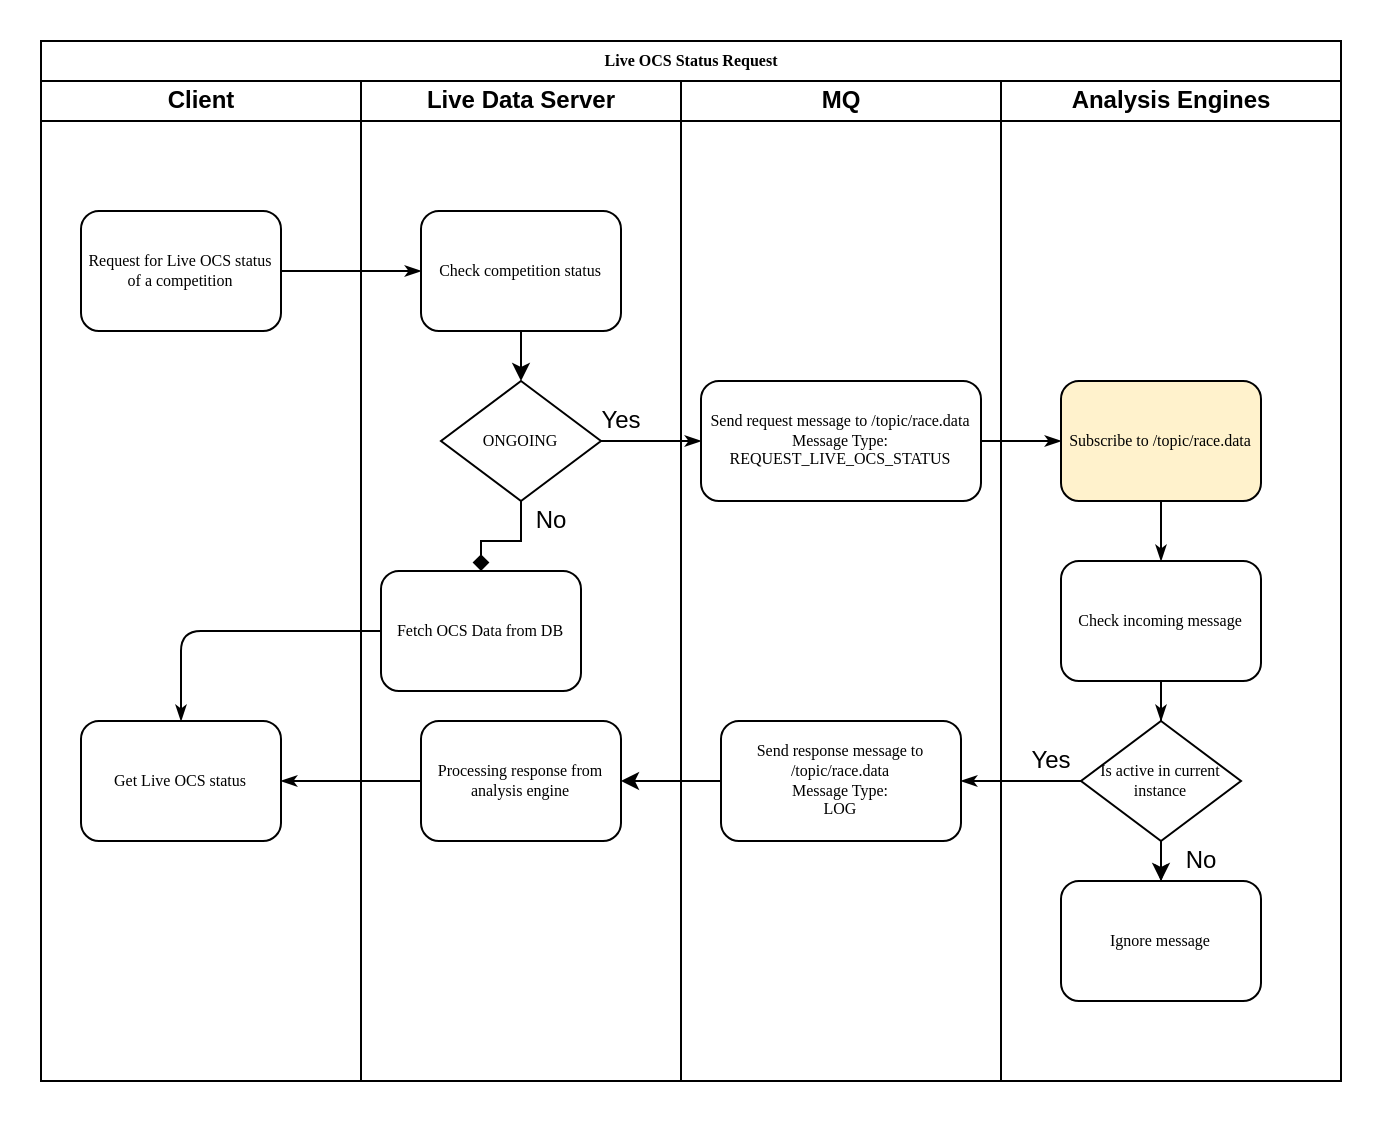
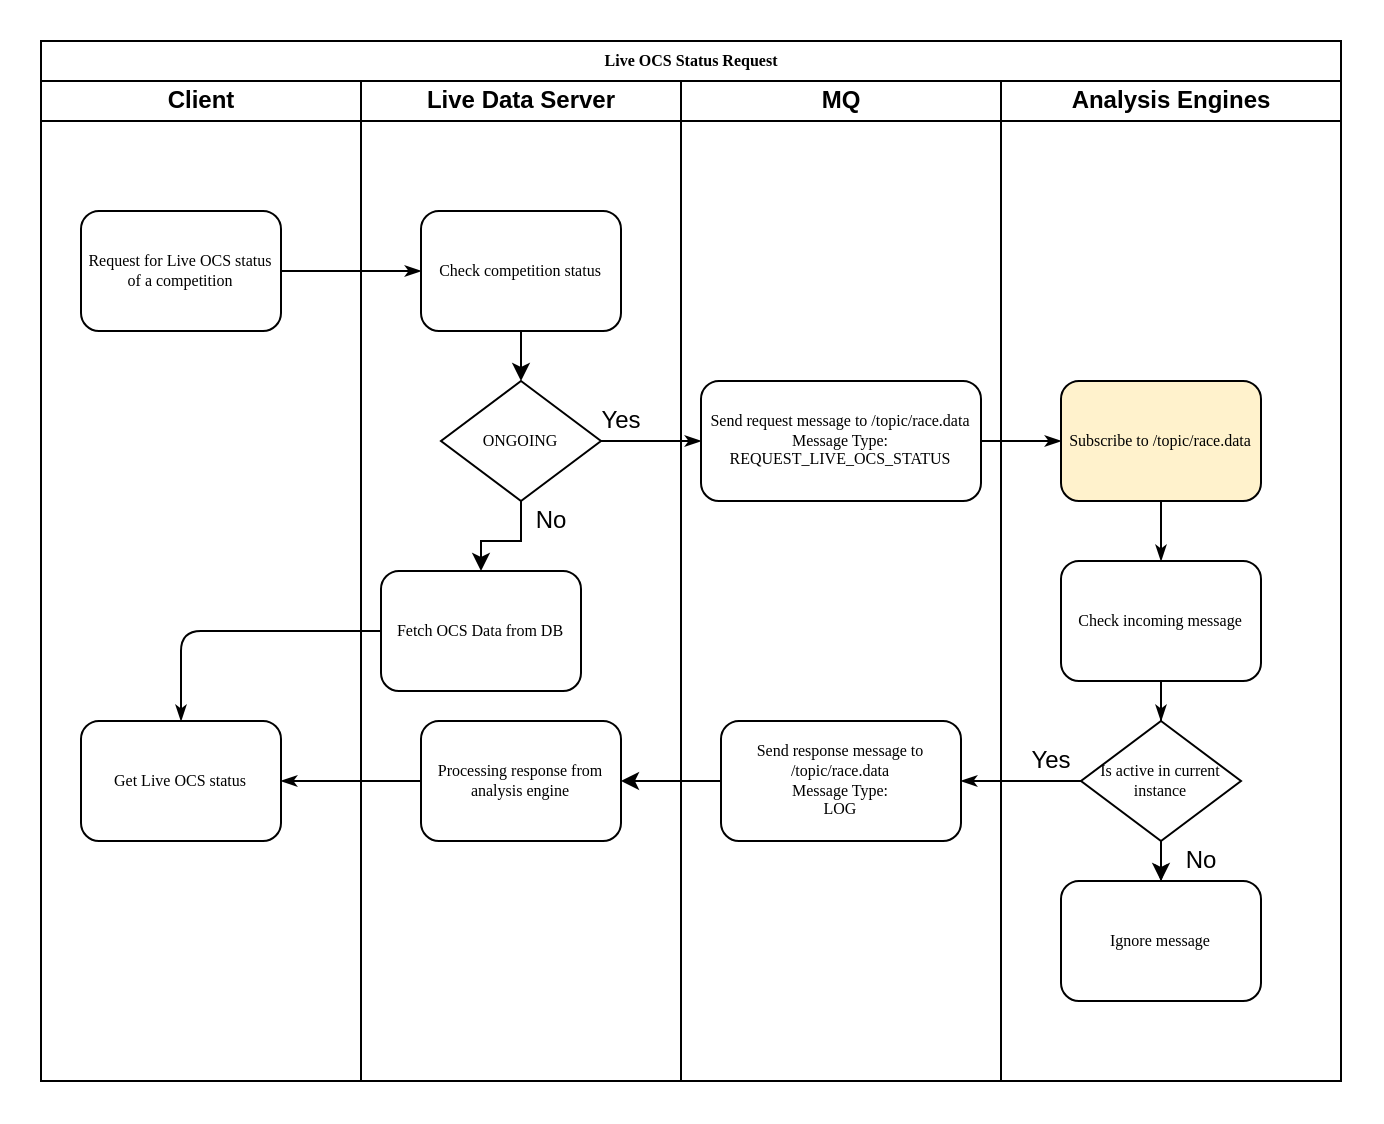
(481, 555) -> (481, 556)
